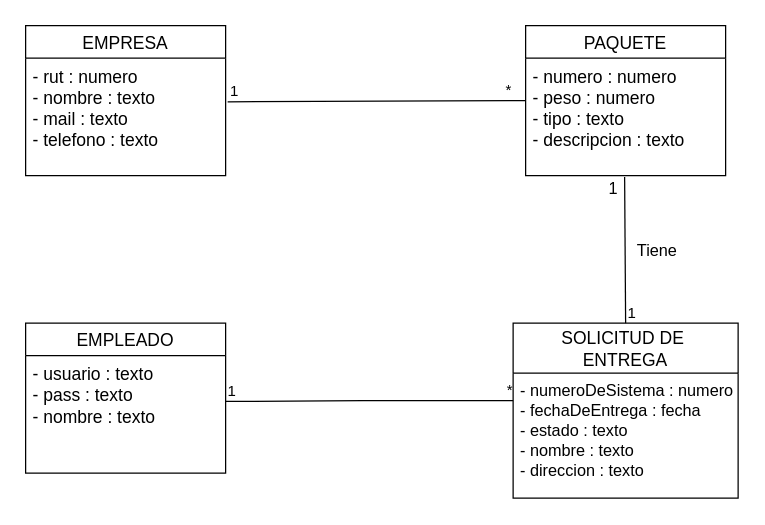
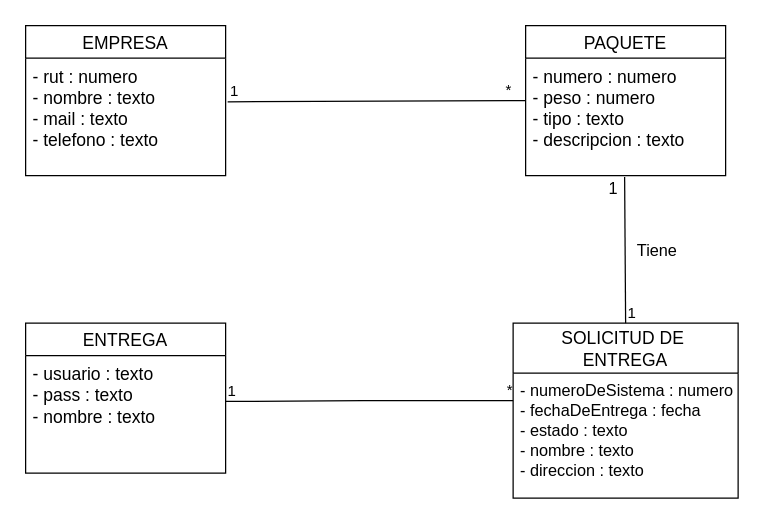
(125, 340) -> (125, 340)
